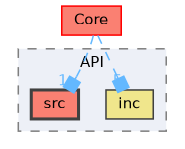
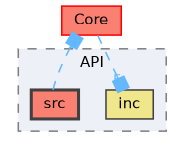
(85, 59) -> (60, 69)
